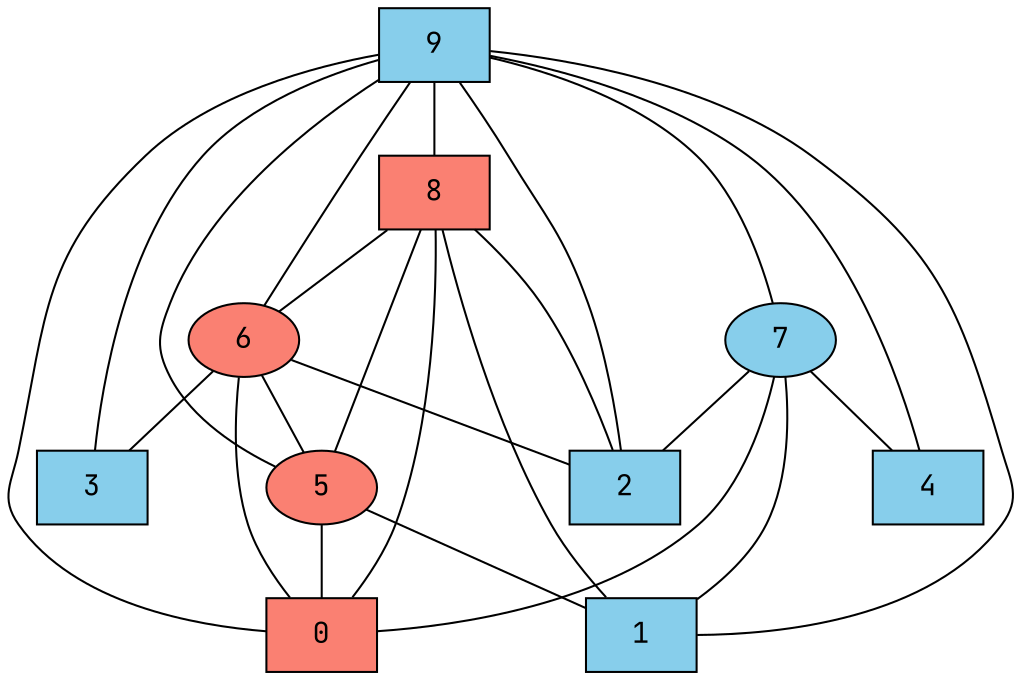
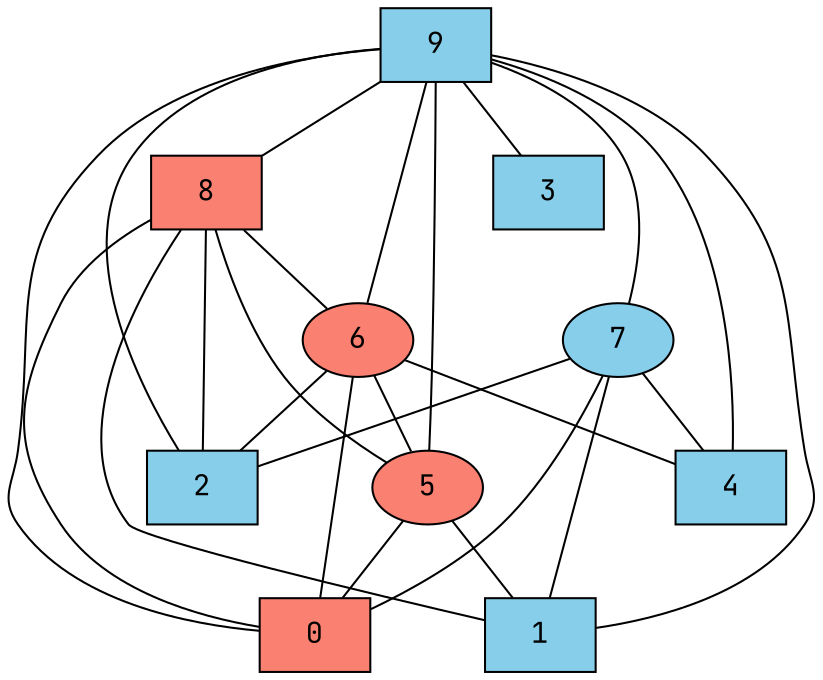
(171, 411) -> (540, 412)
